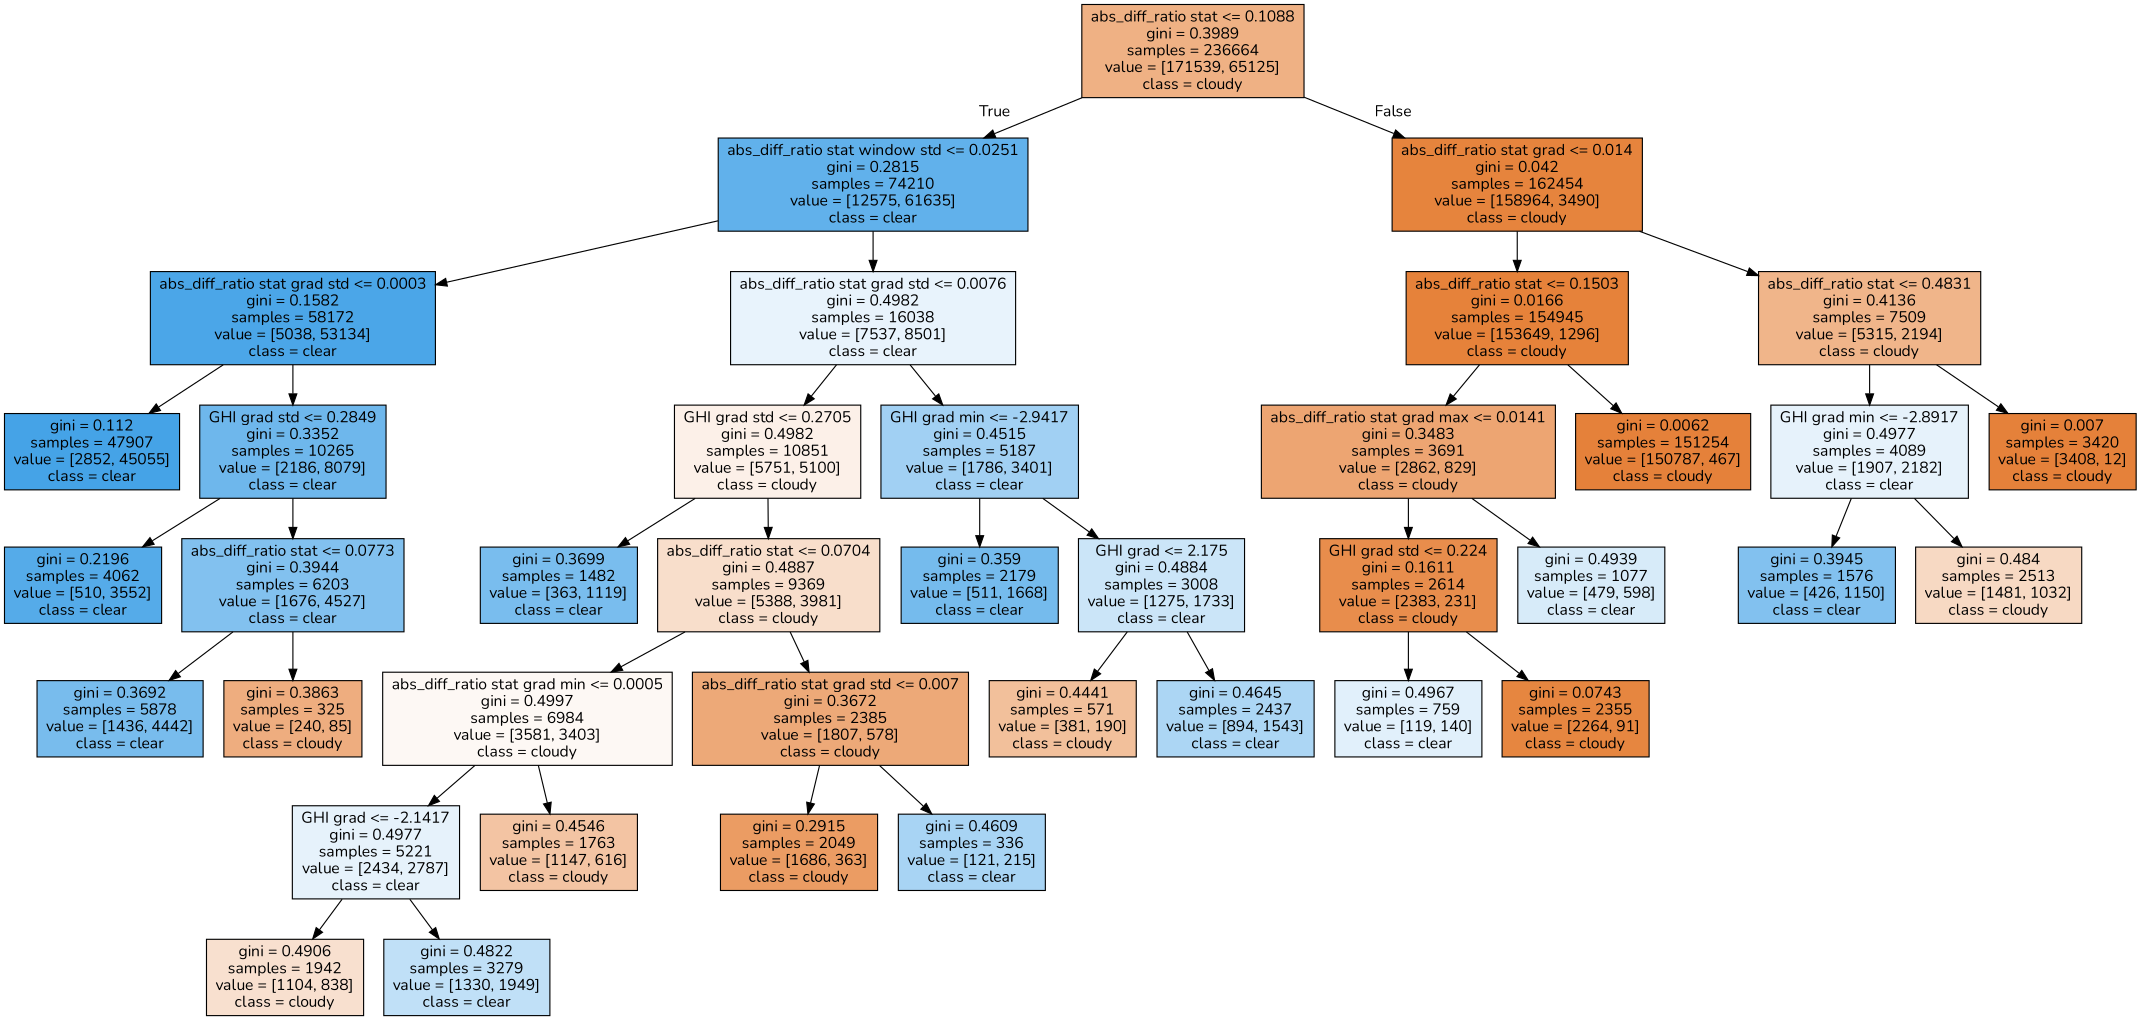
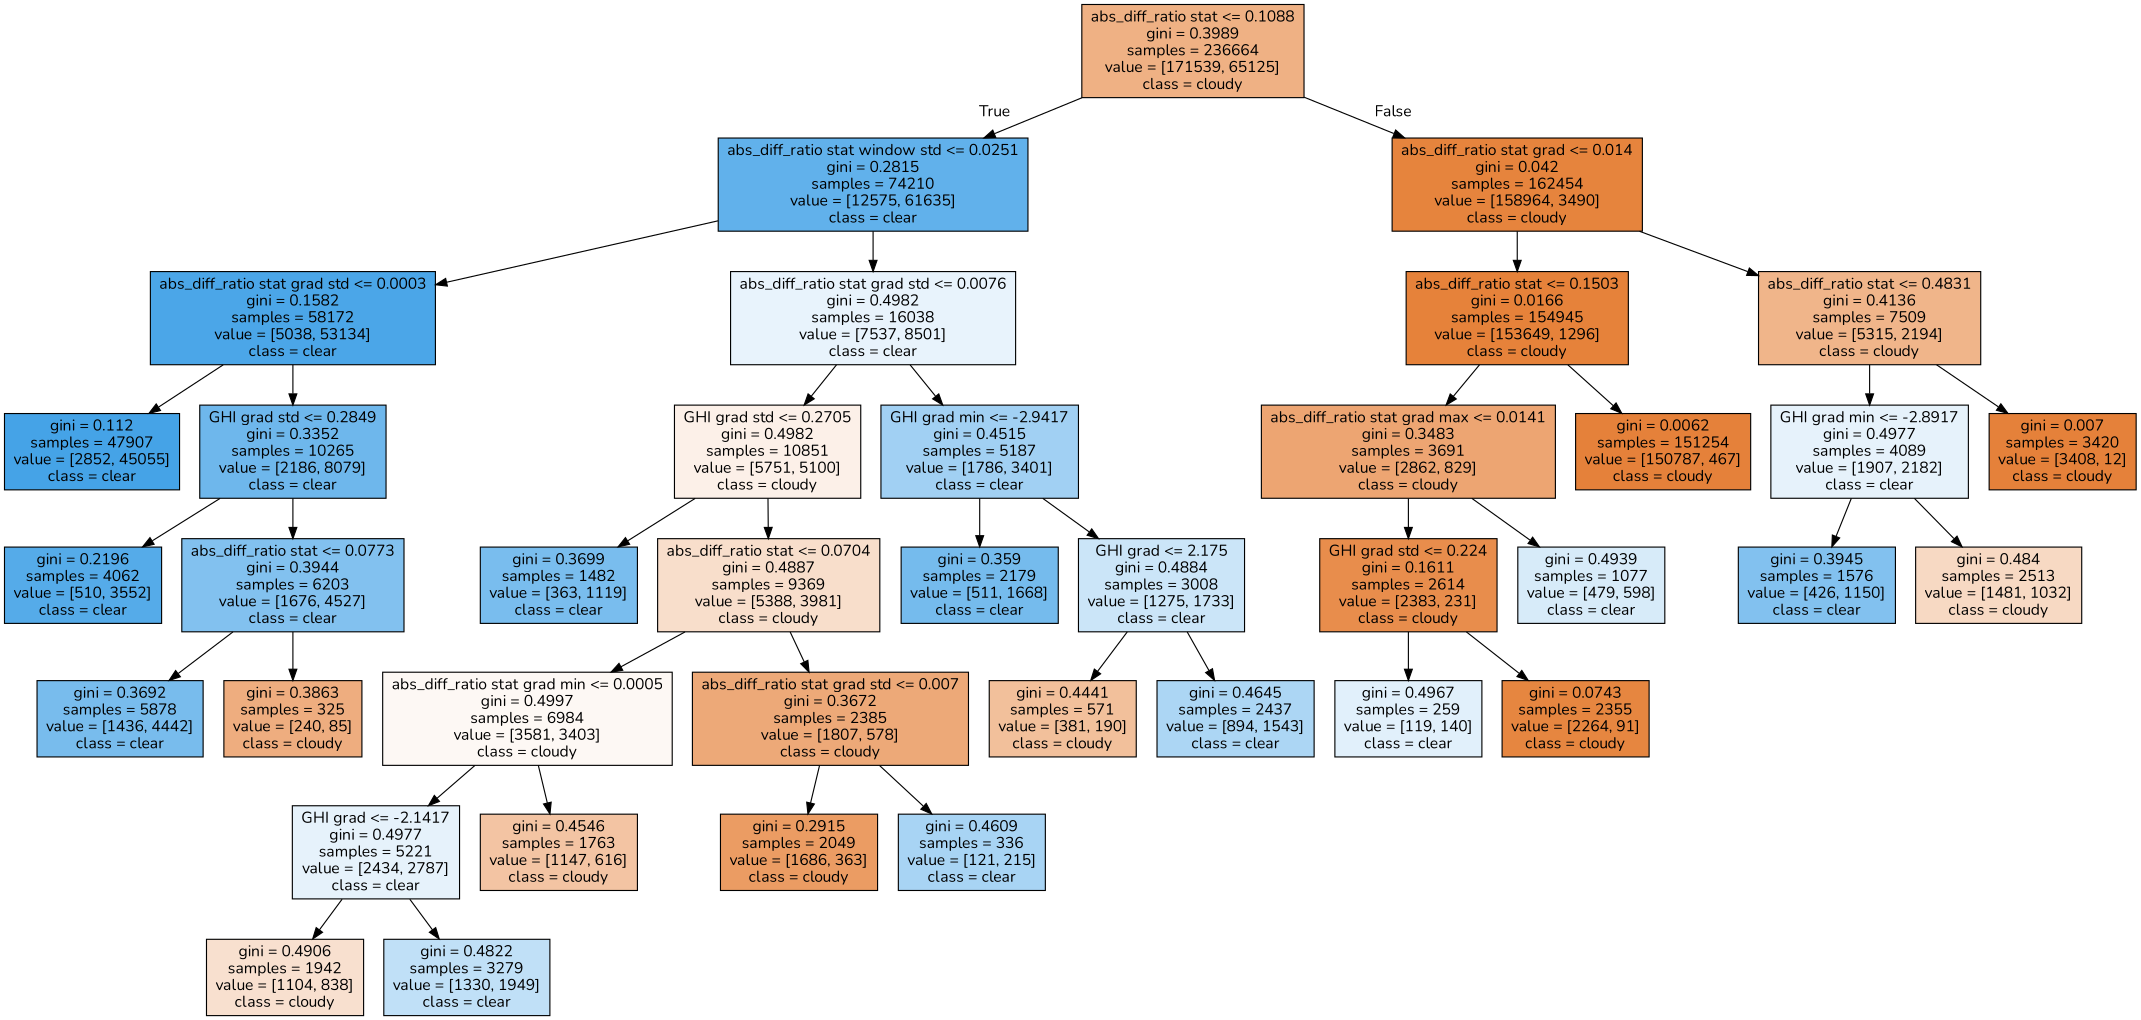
(1408, 719) -> (1408, 719)
